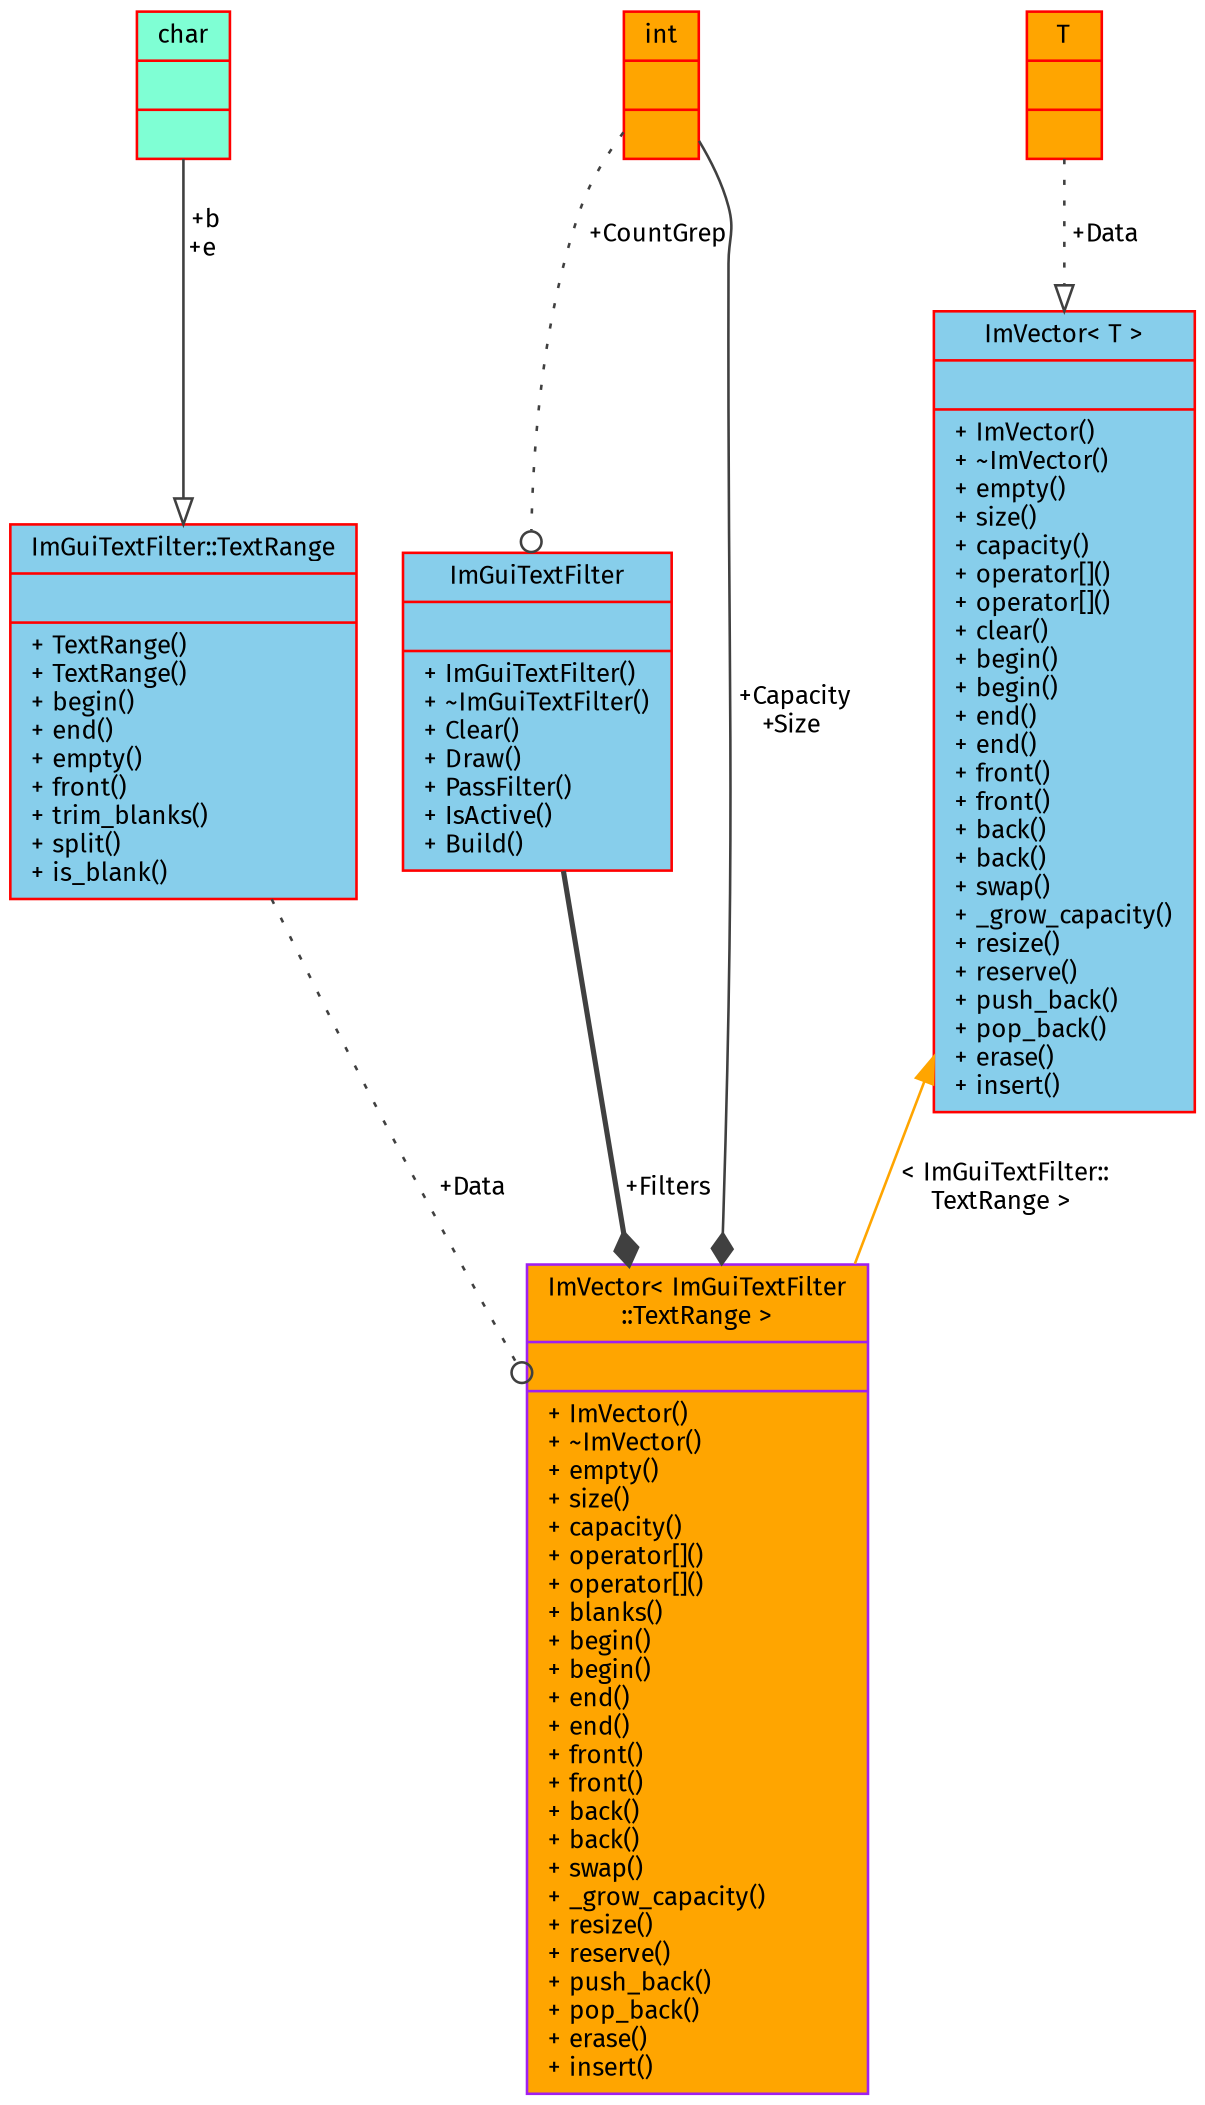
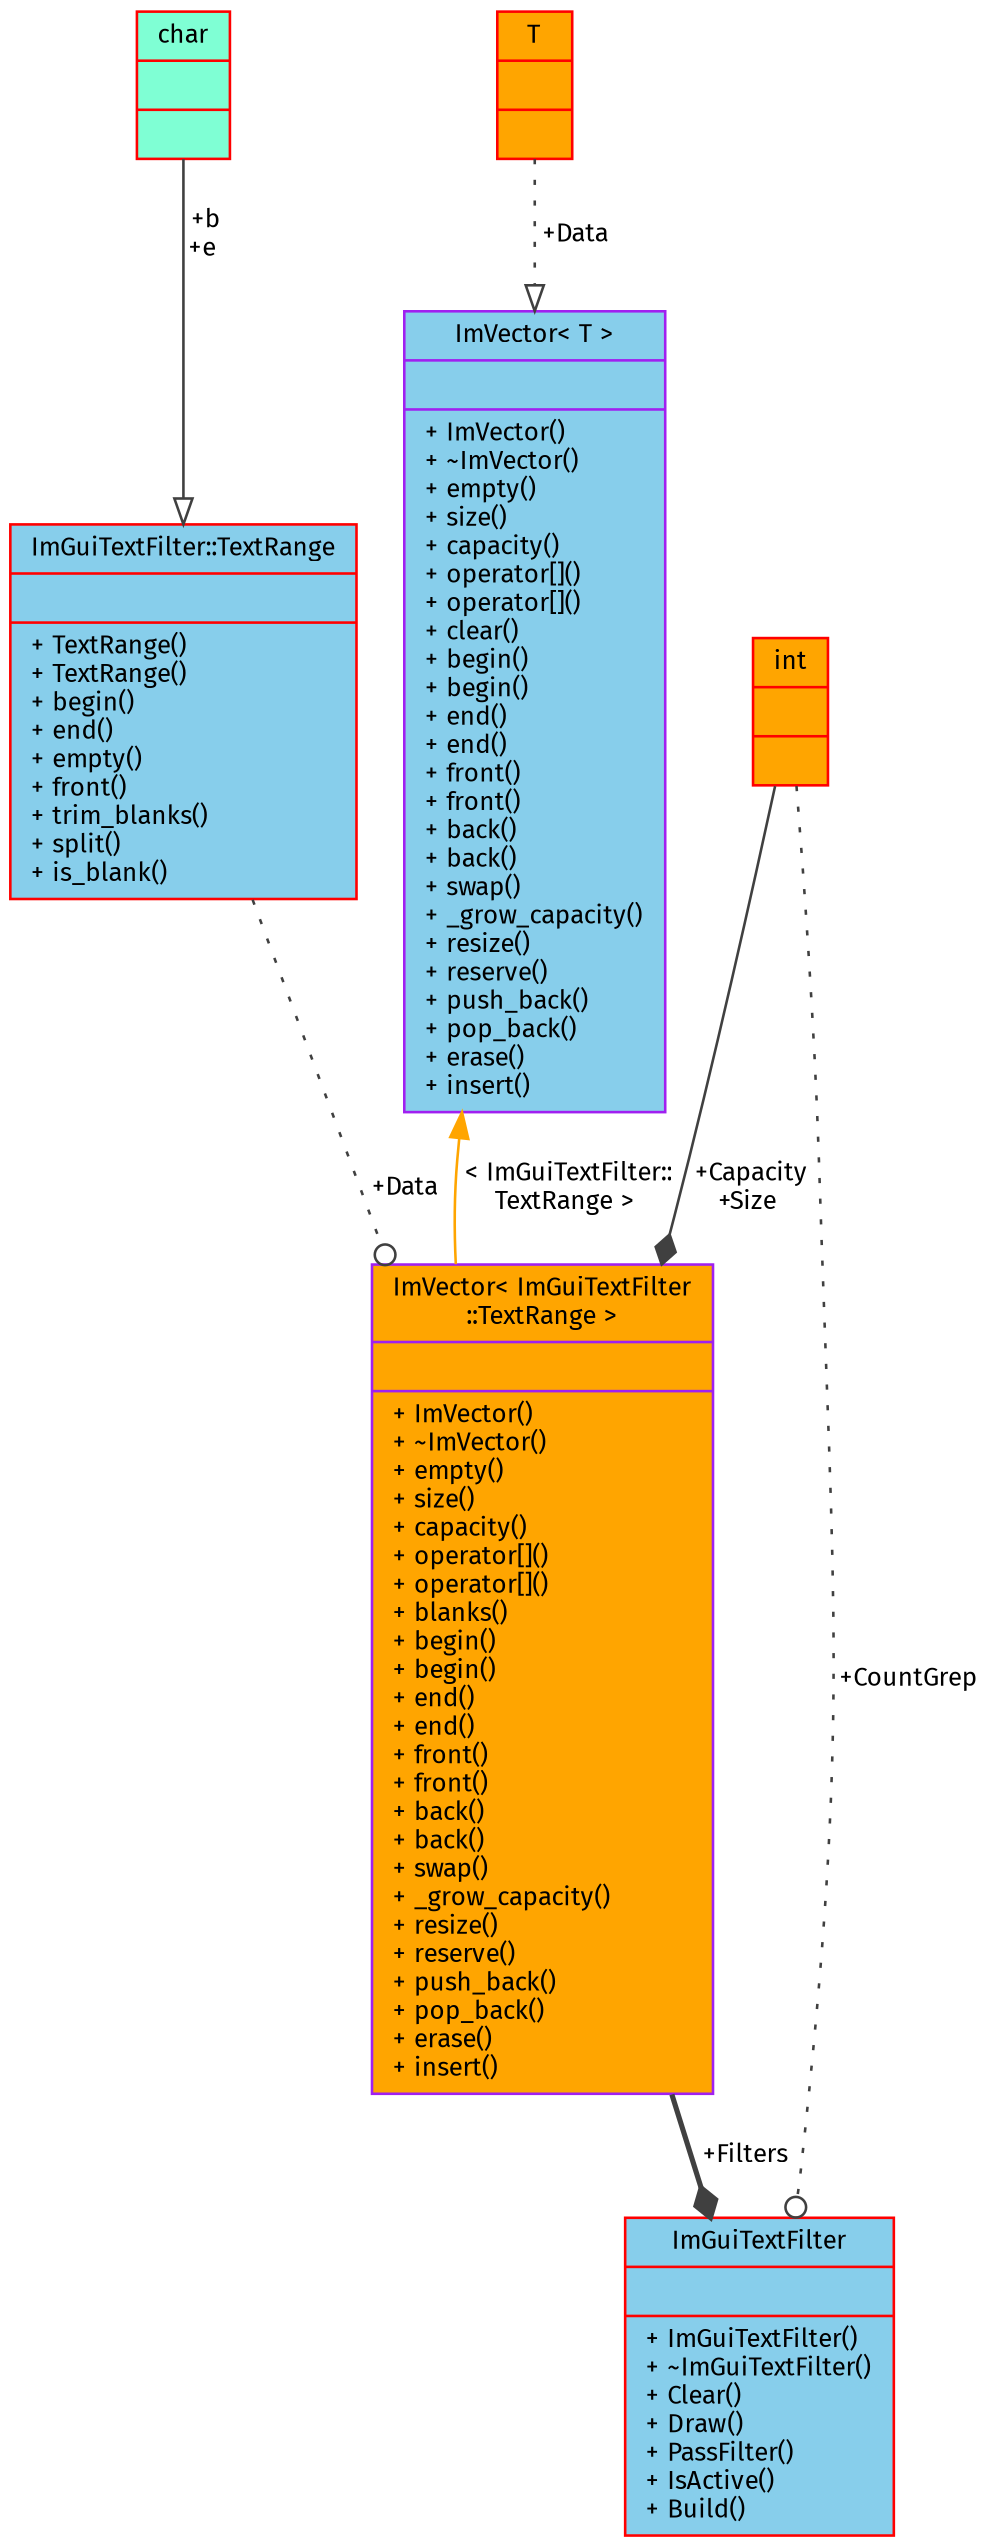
(1064, 712) -> (535, 712)
(594, 1052) -> (686, 2141)
